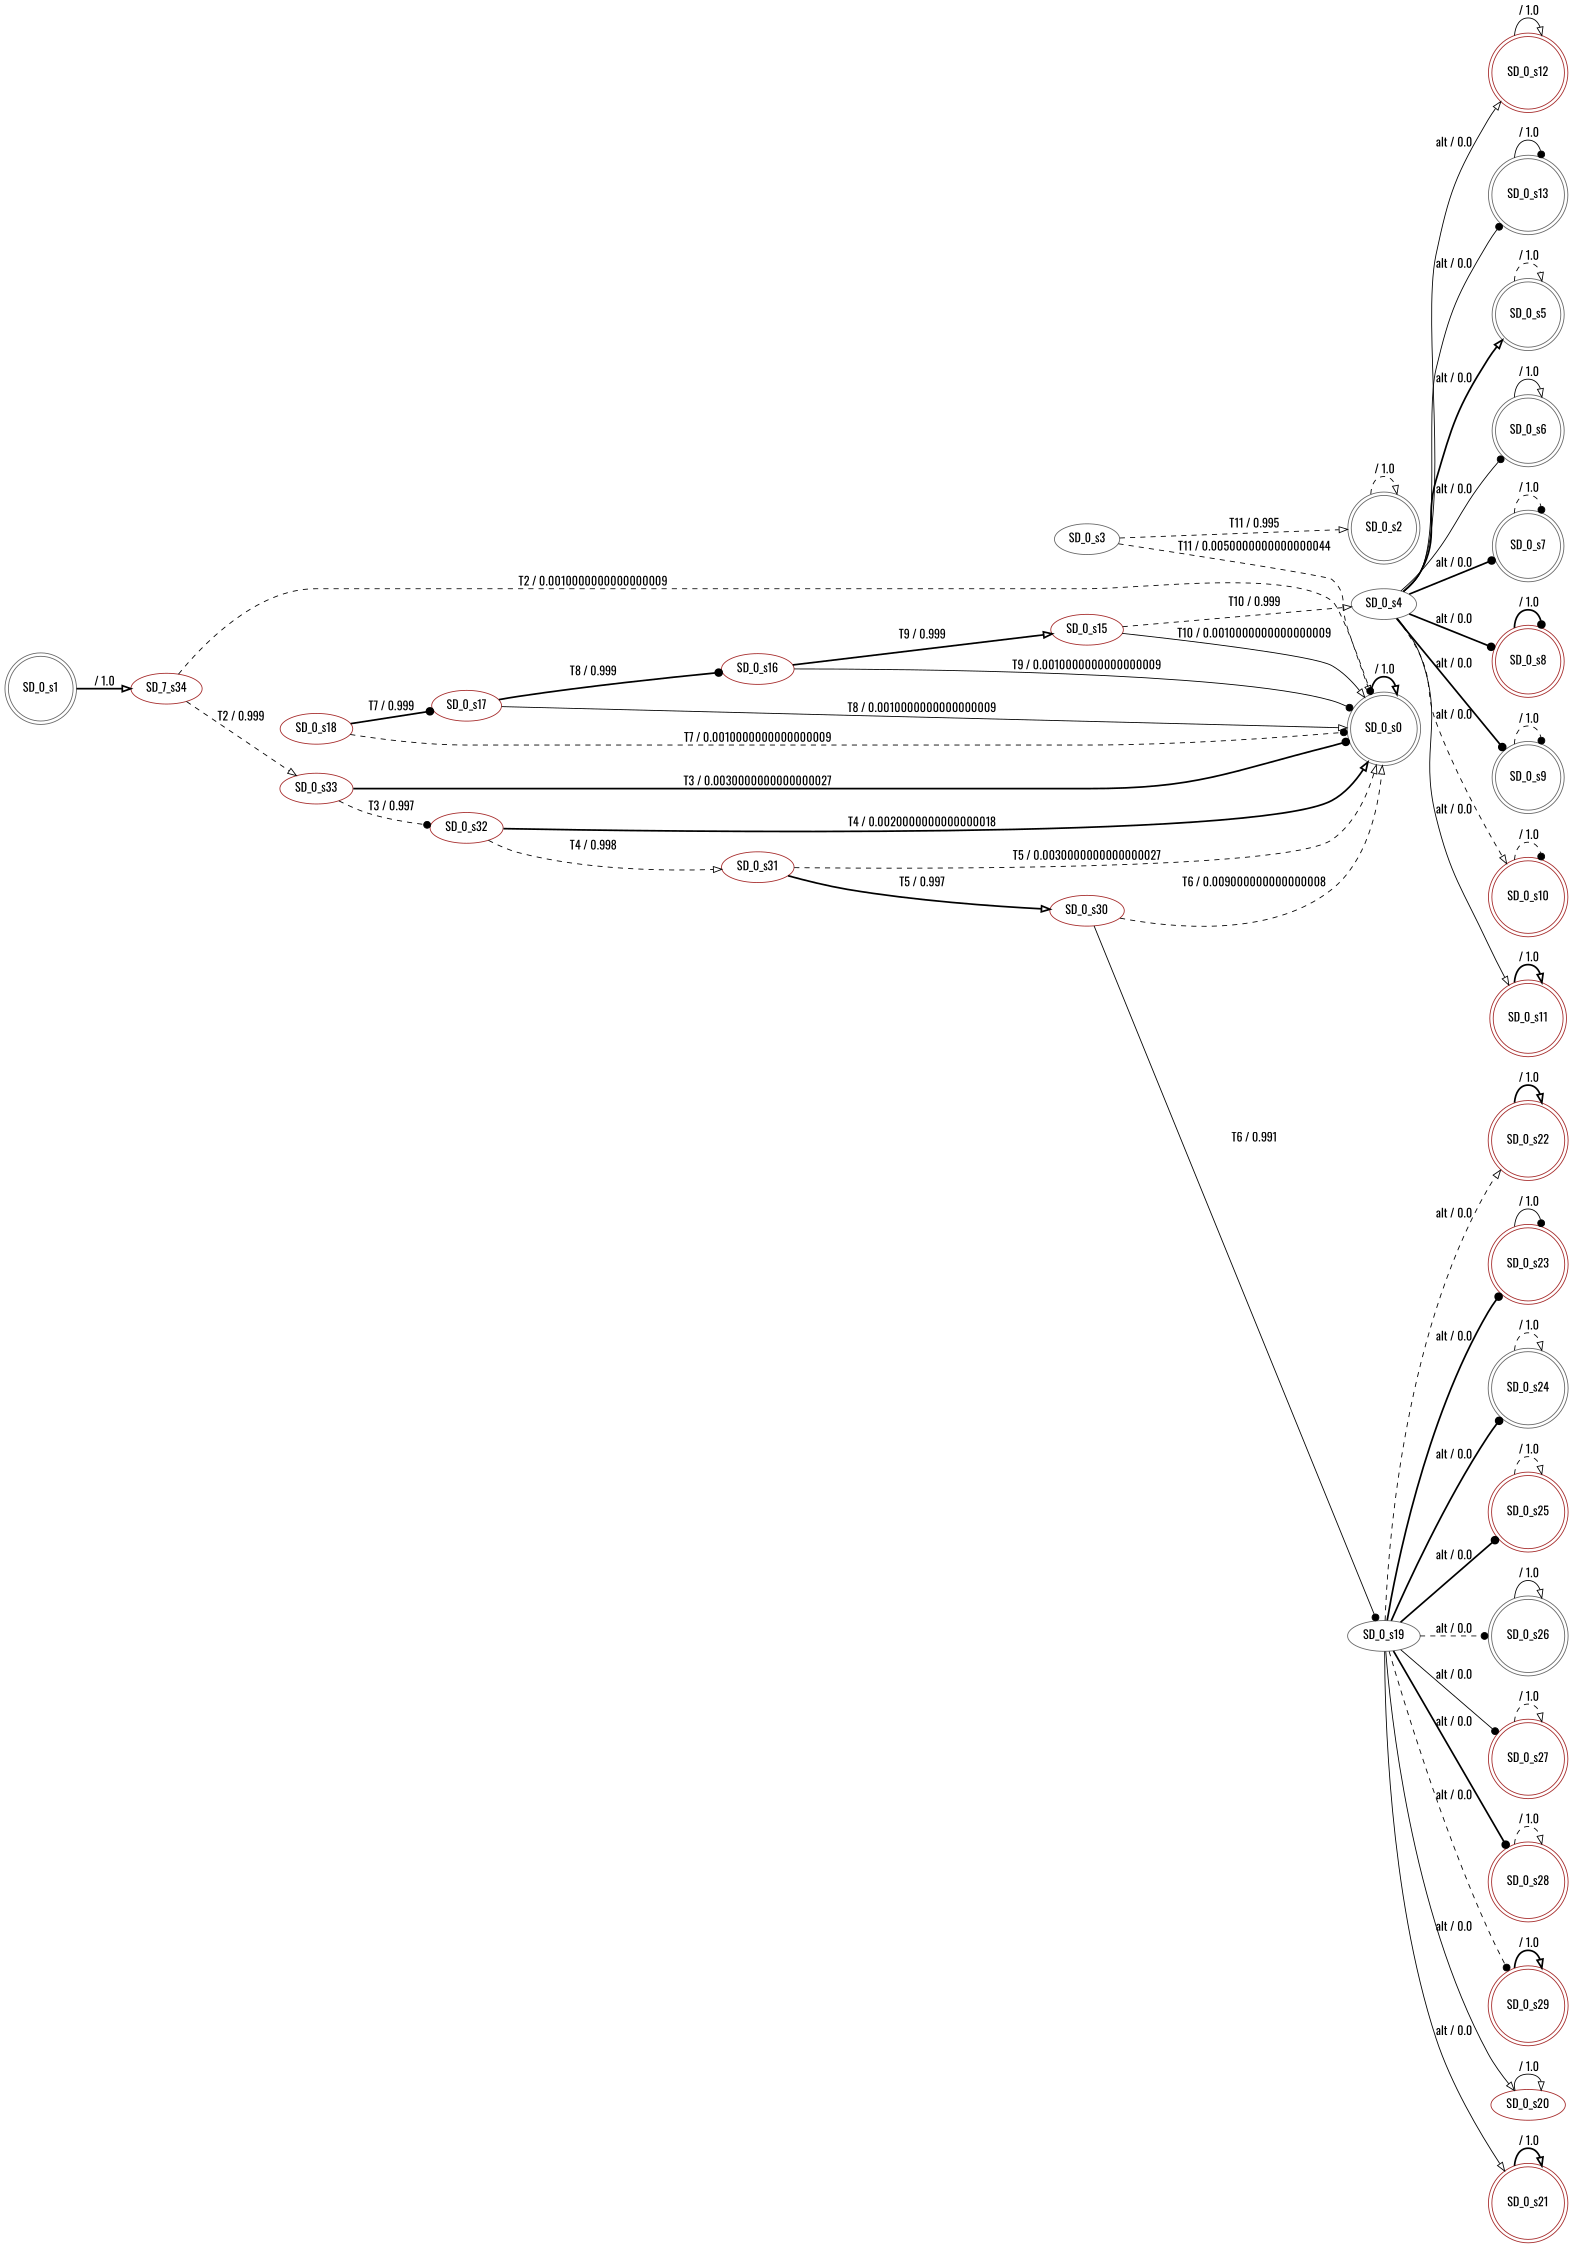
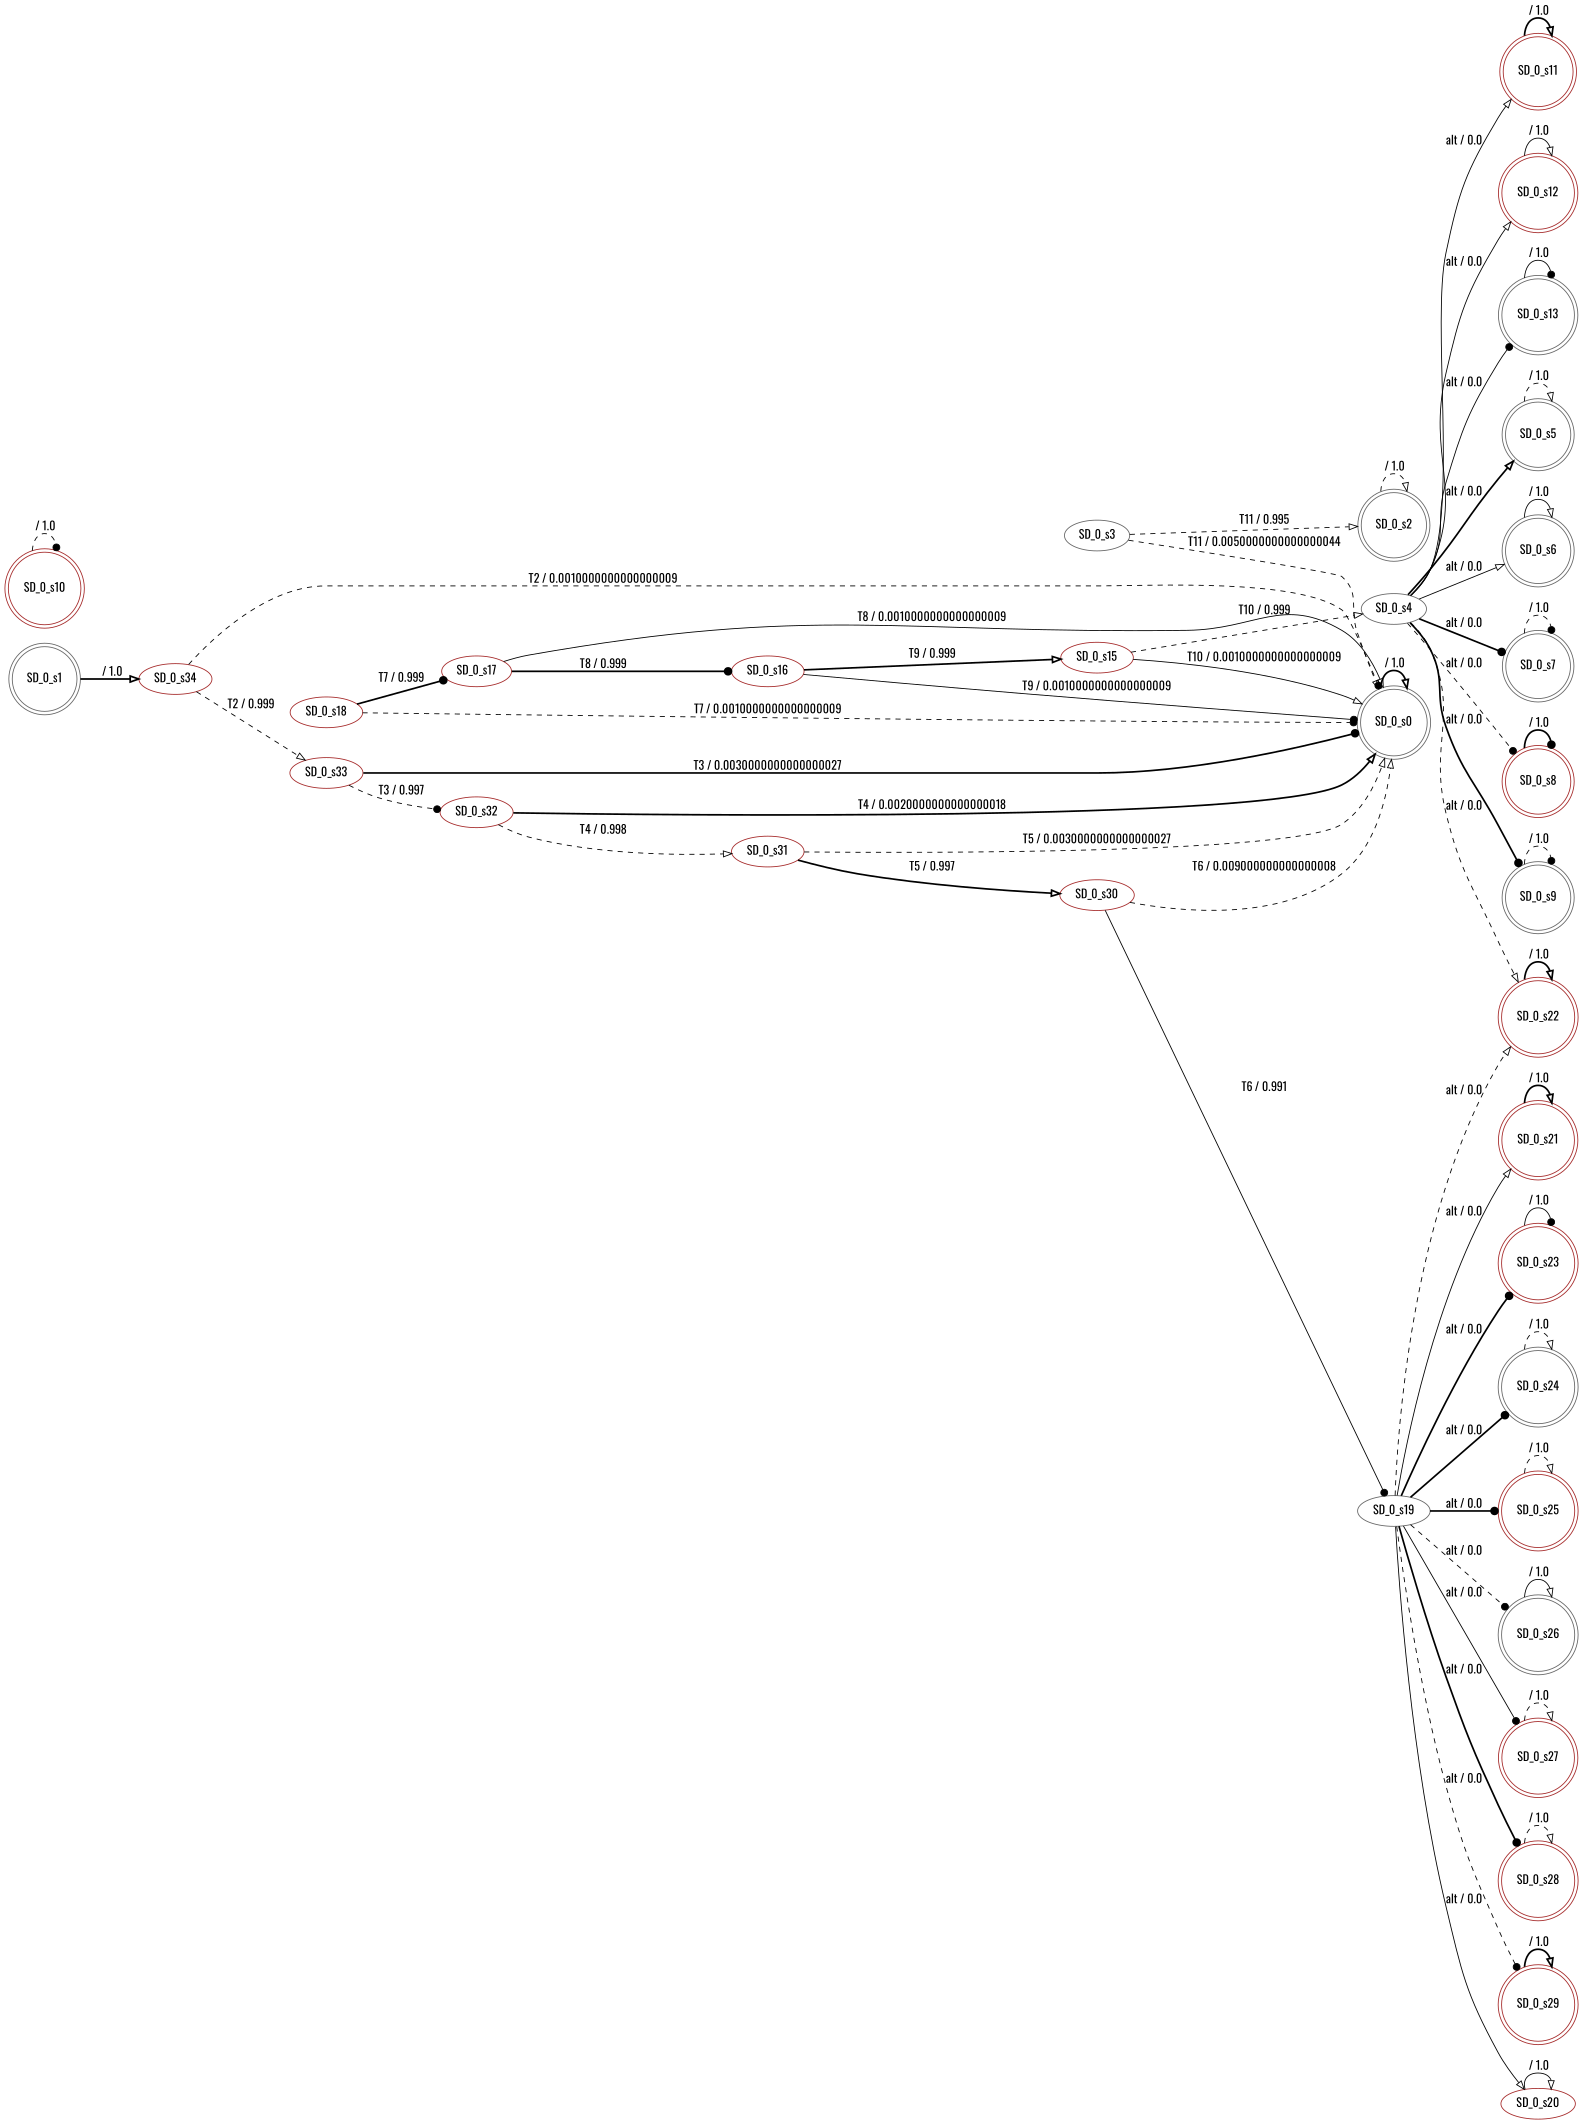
(1452, 529) -> (1458, 583)
(1449, 630) -> (1460, 685)
(167, 689) -> (175, 679)
(1443, 739) -> (1444, 801)
